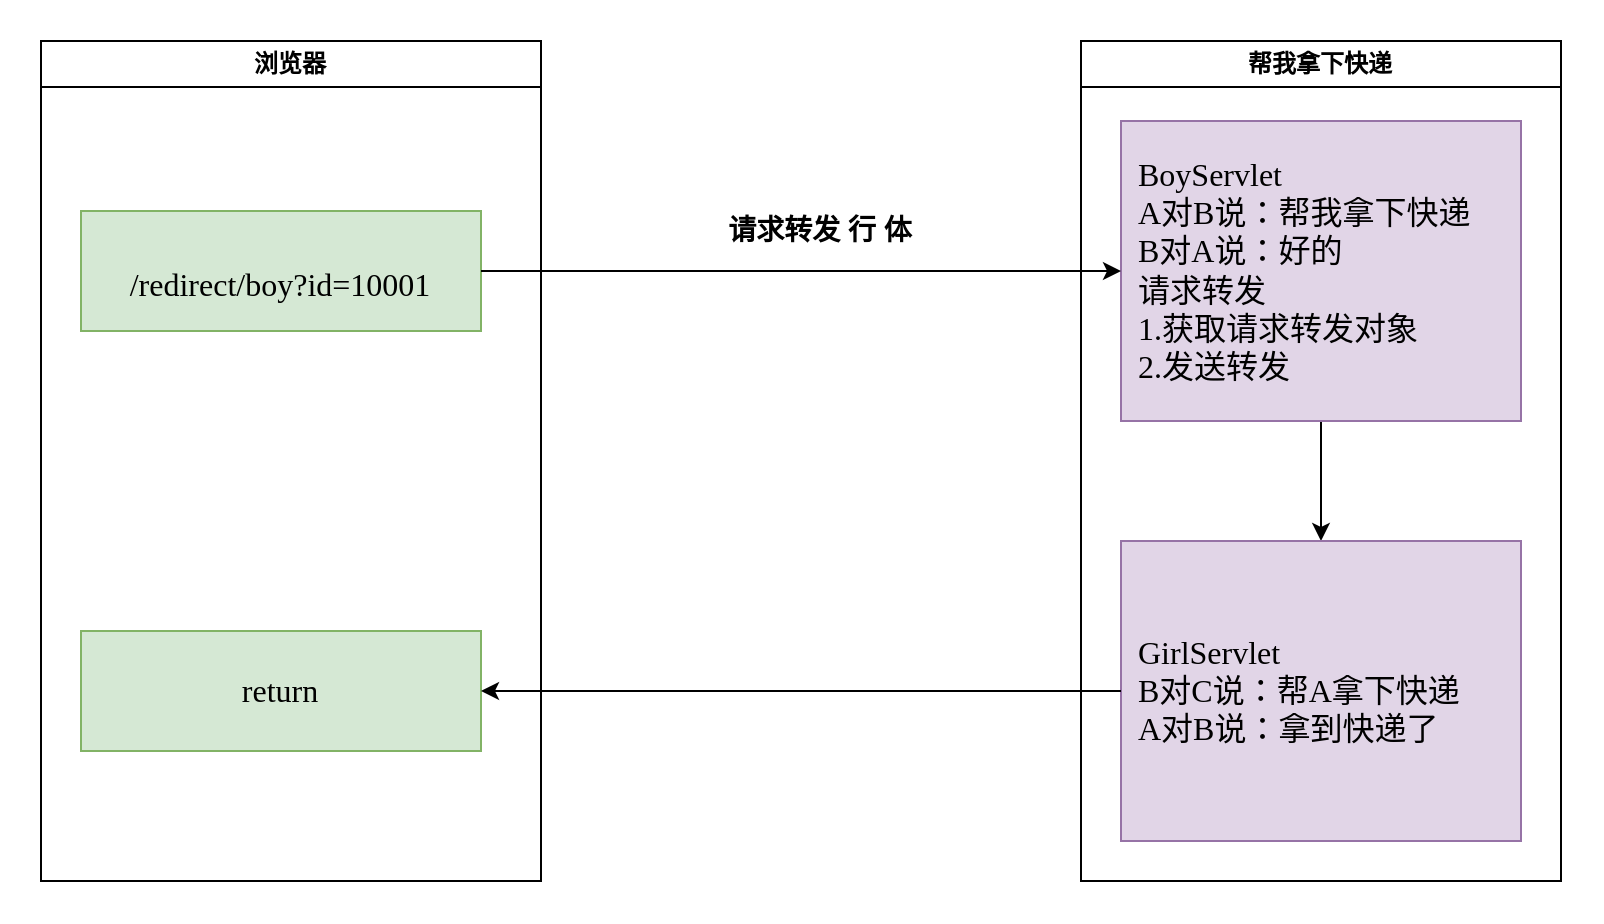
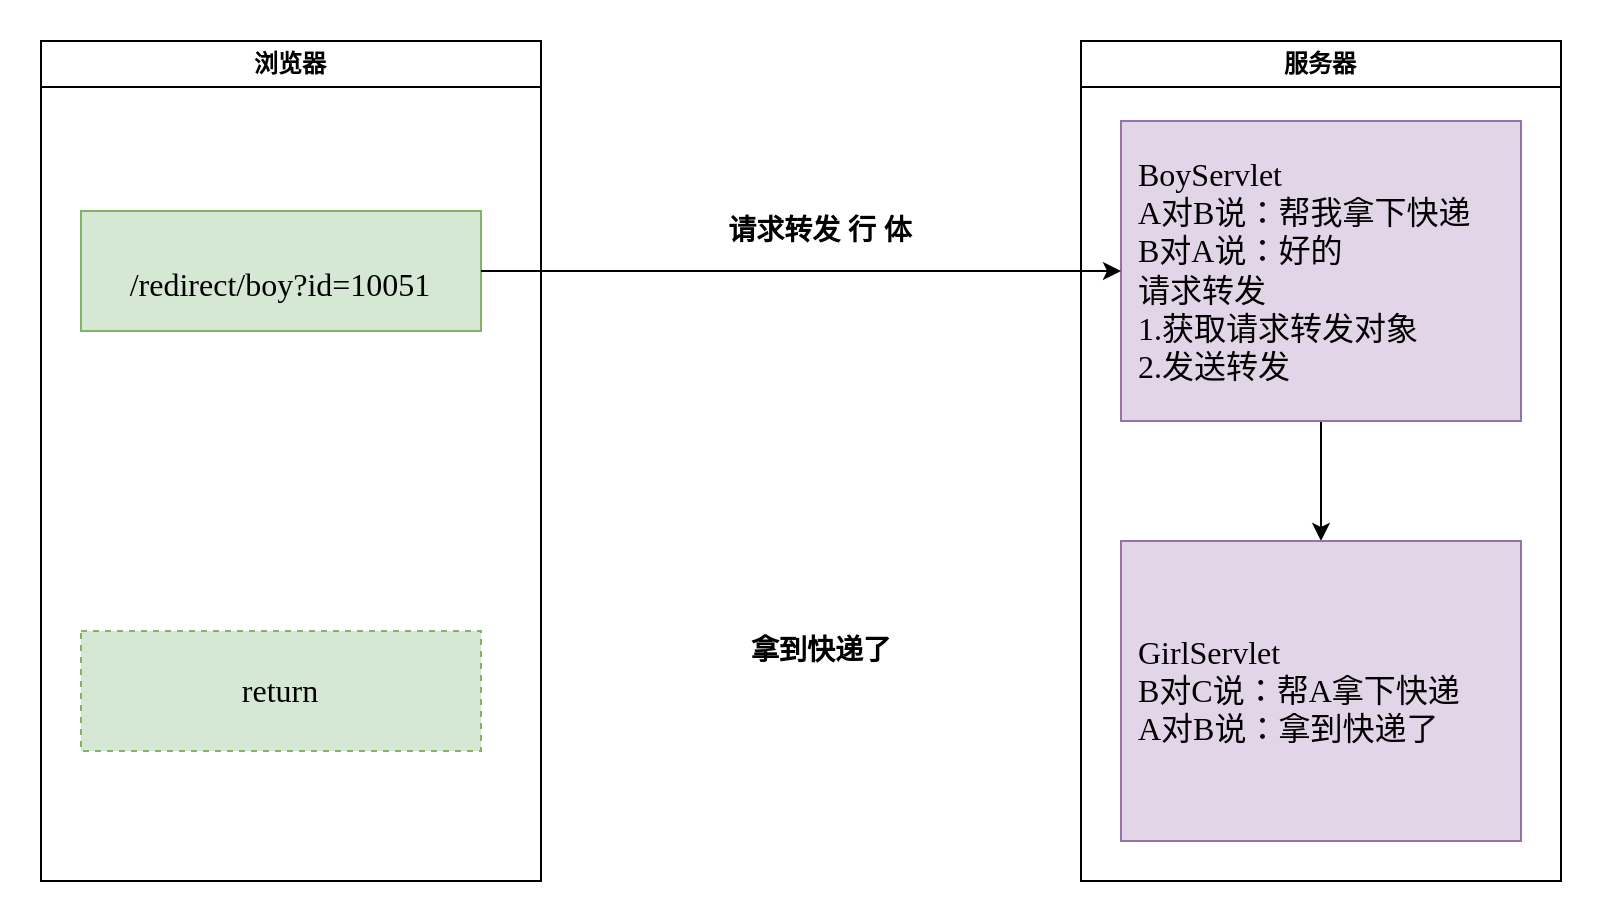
(1321, 65) -> (1321, 65)
(281, 271) -> (281, 271)
none -> (821, 651)
(281, 691) -> (281, 691)
(808, 691) -> none
